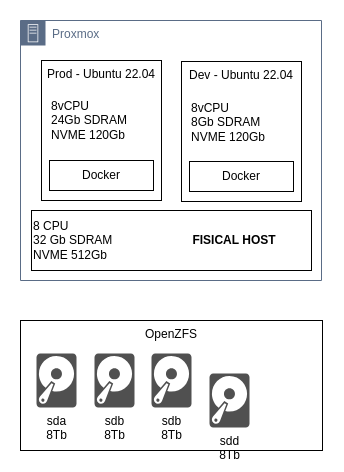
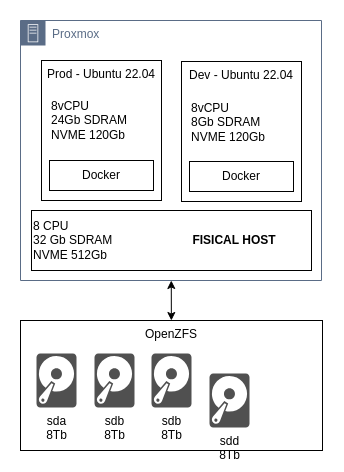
none -> (171, 300)
